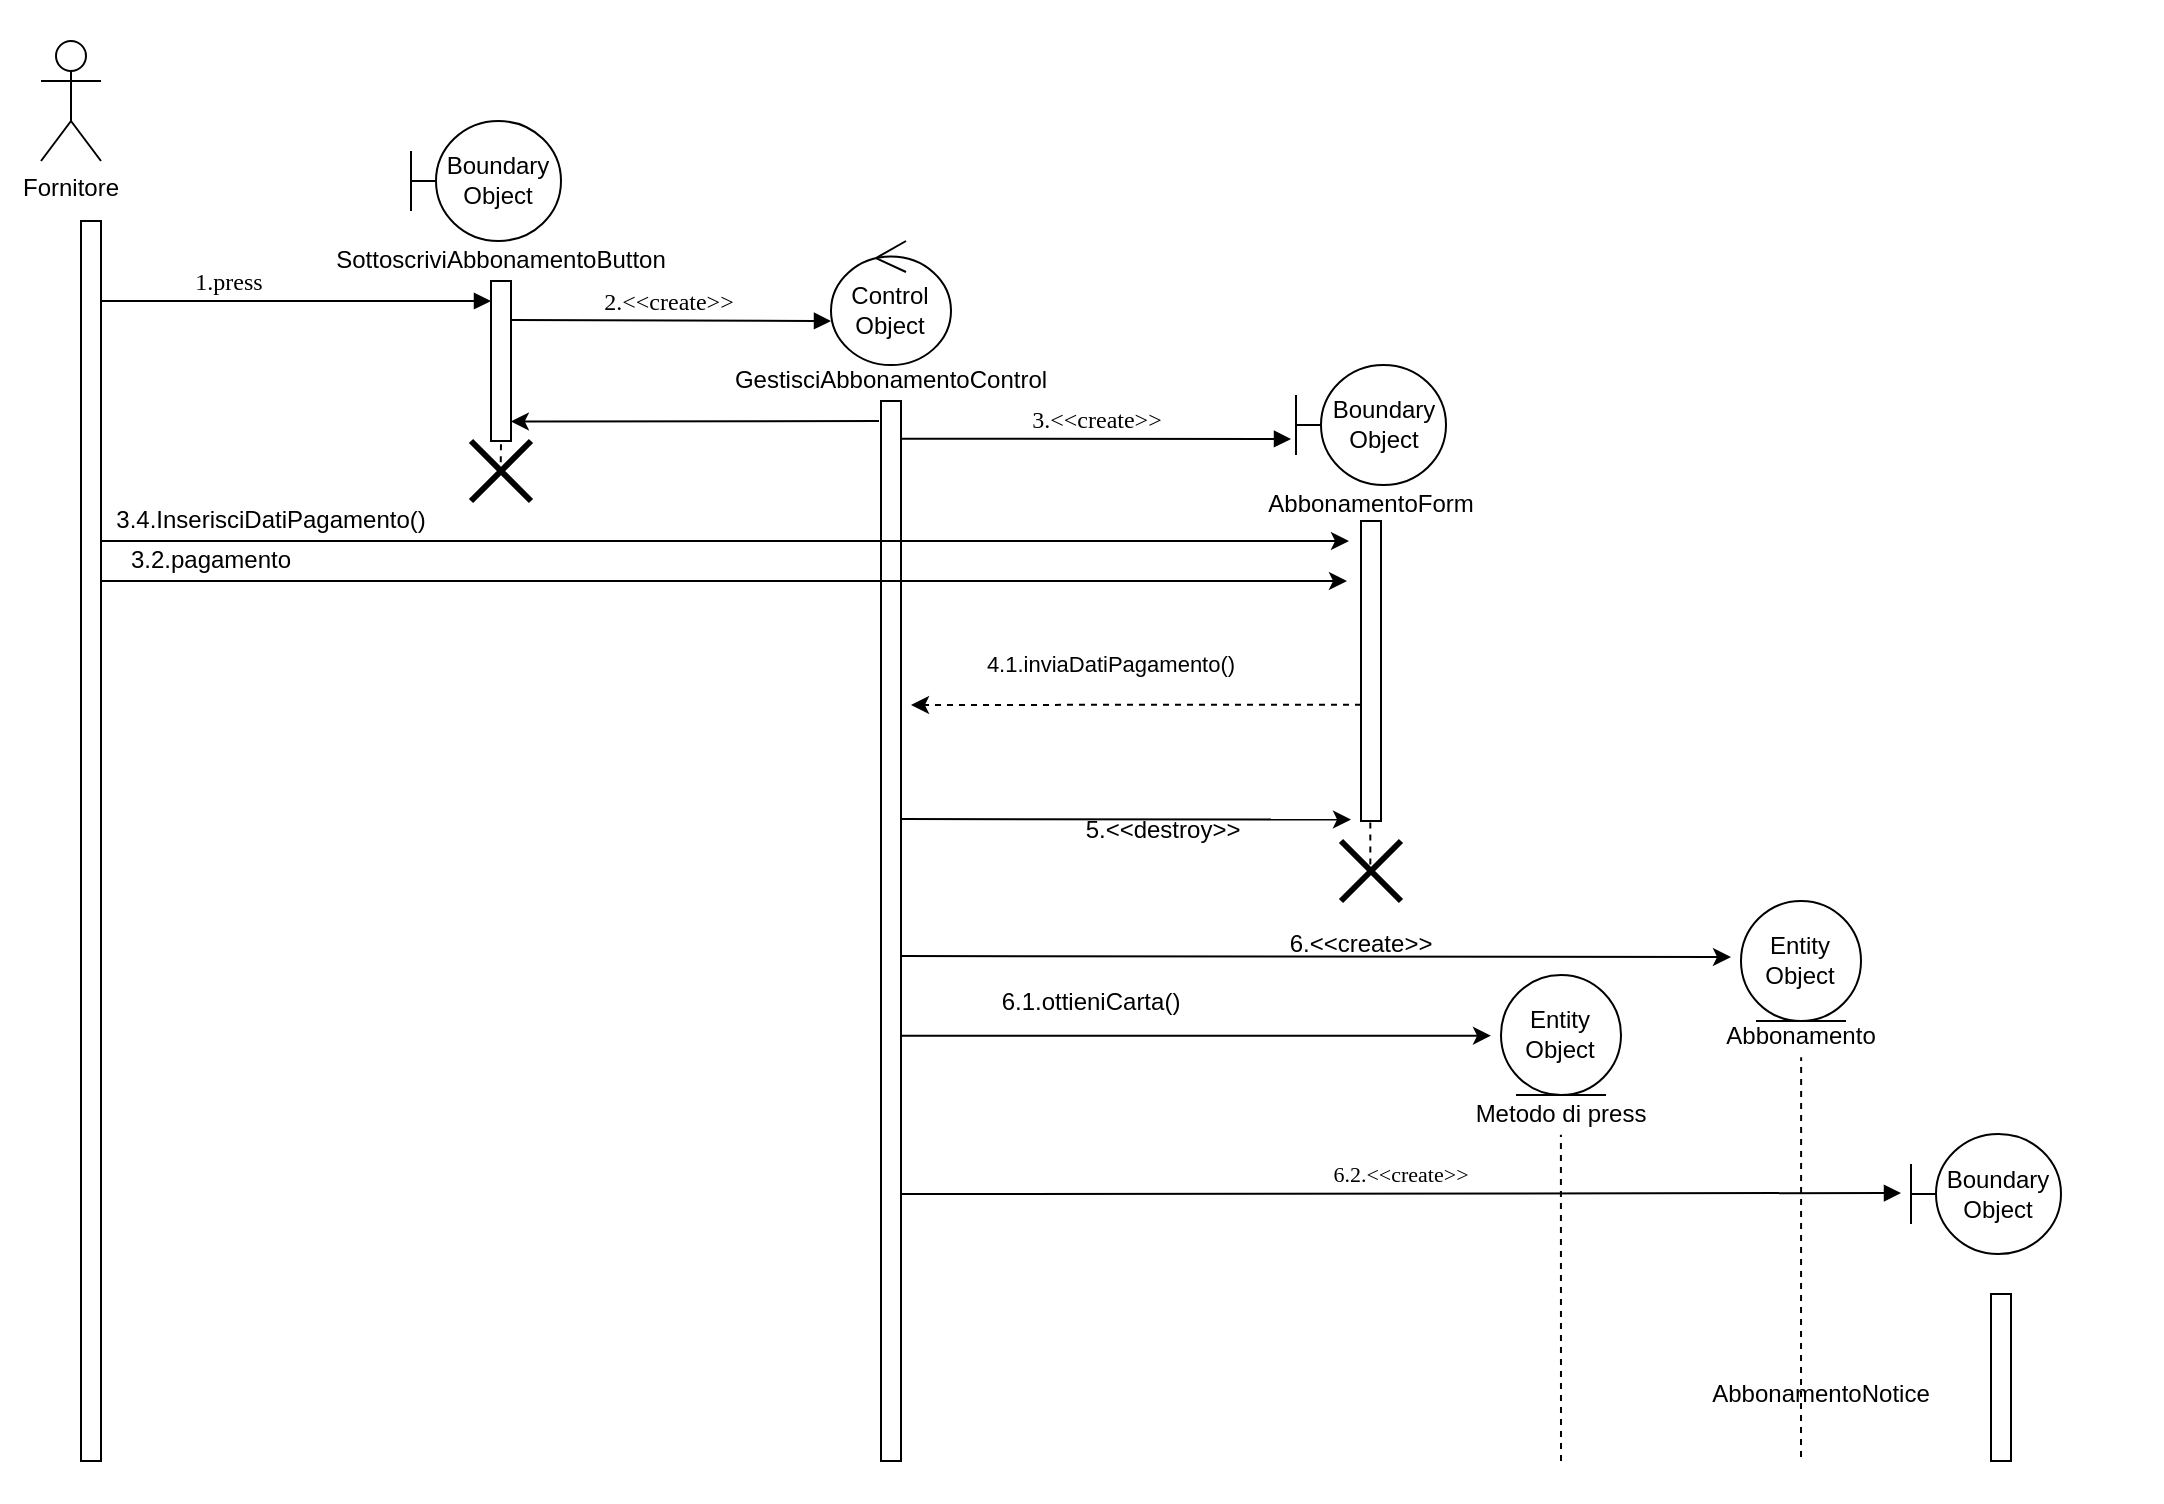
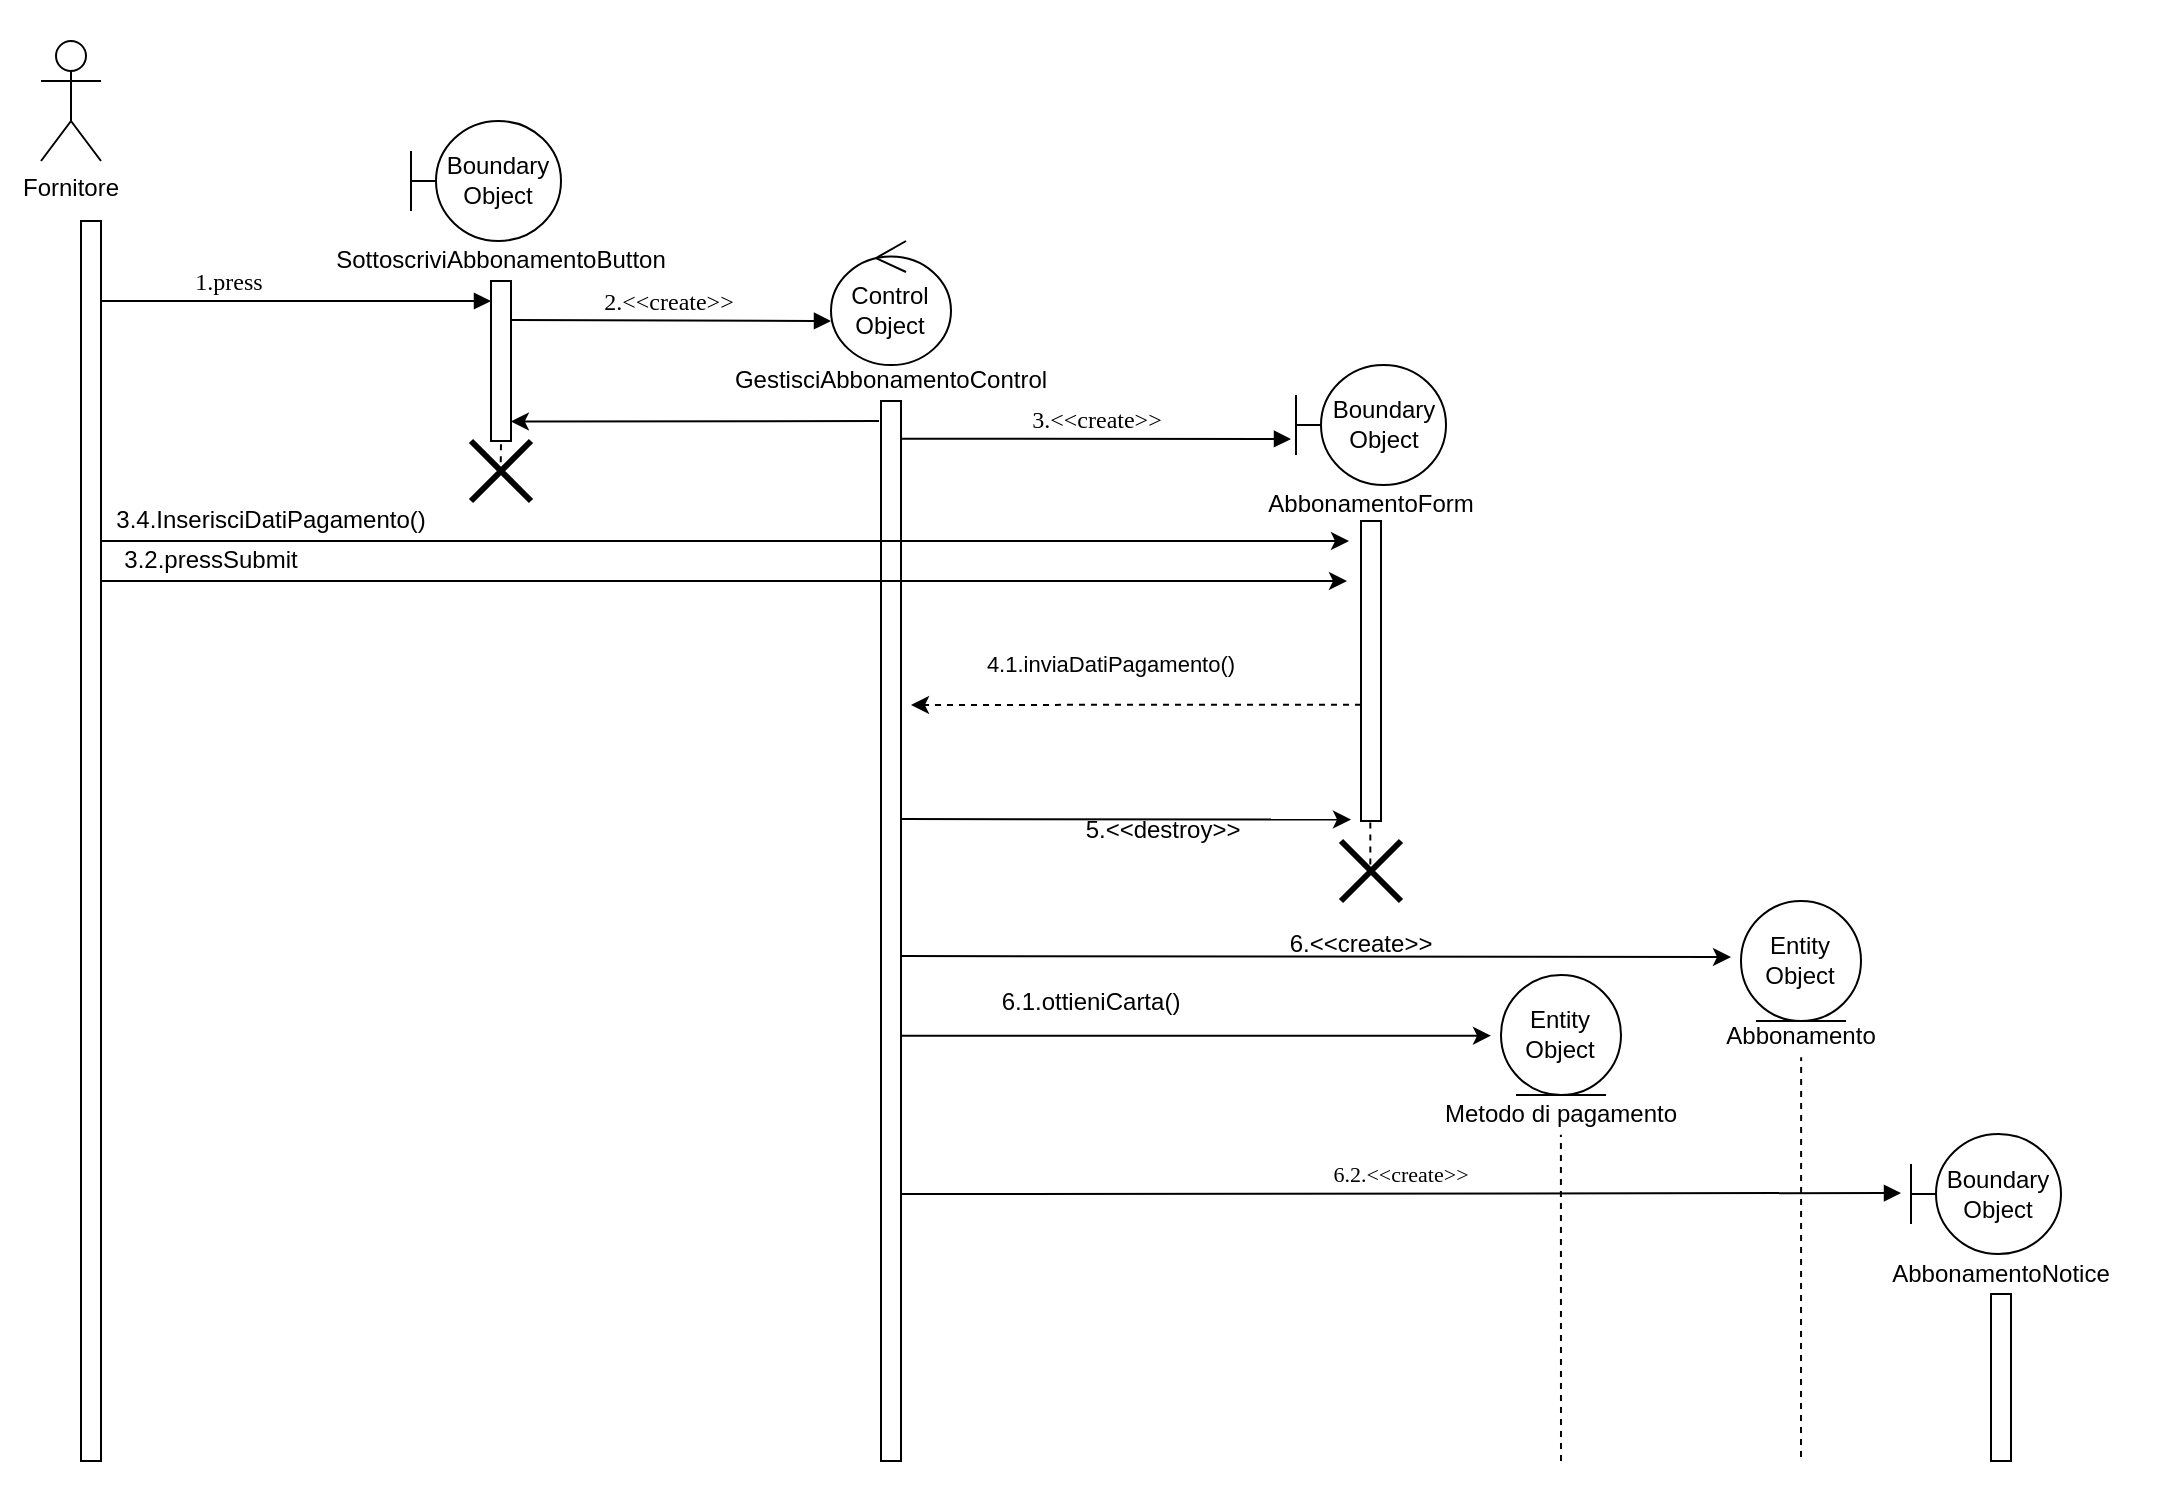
(212, 561) -> (212, 561)
(1562, 1115) -> (1562, 1115)
(1821, 1394) -> (2001, 1274)
